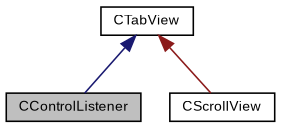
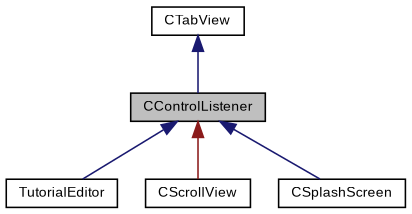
(190, 70) -> (198, 158)
none -> (62, 193)
none -> (342, 193)
